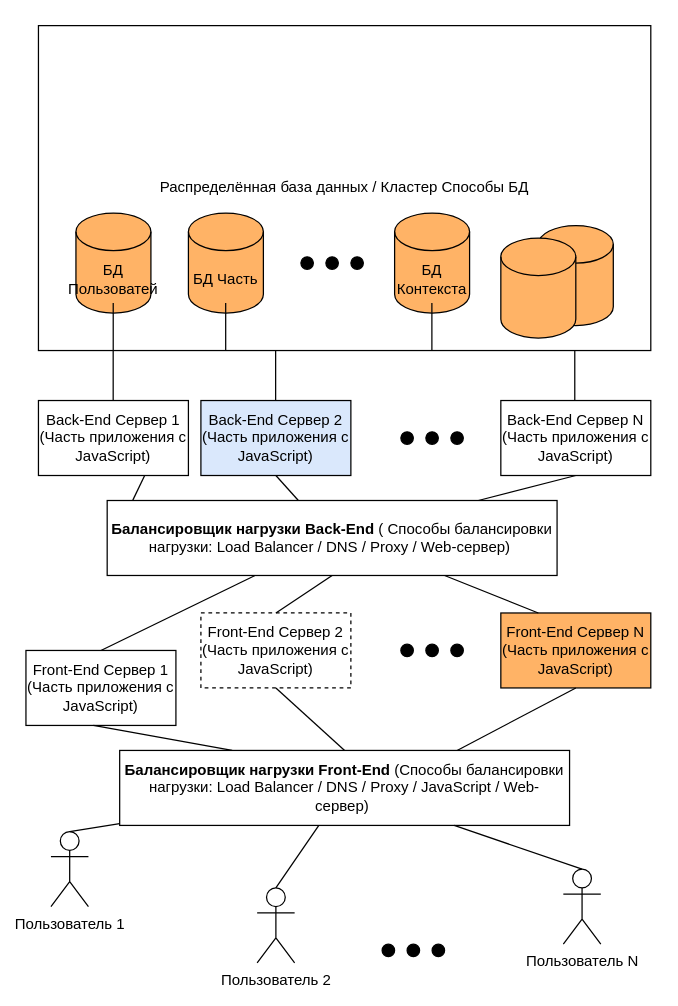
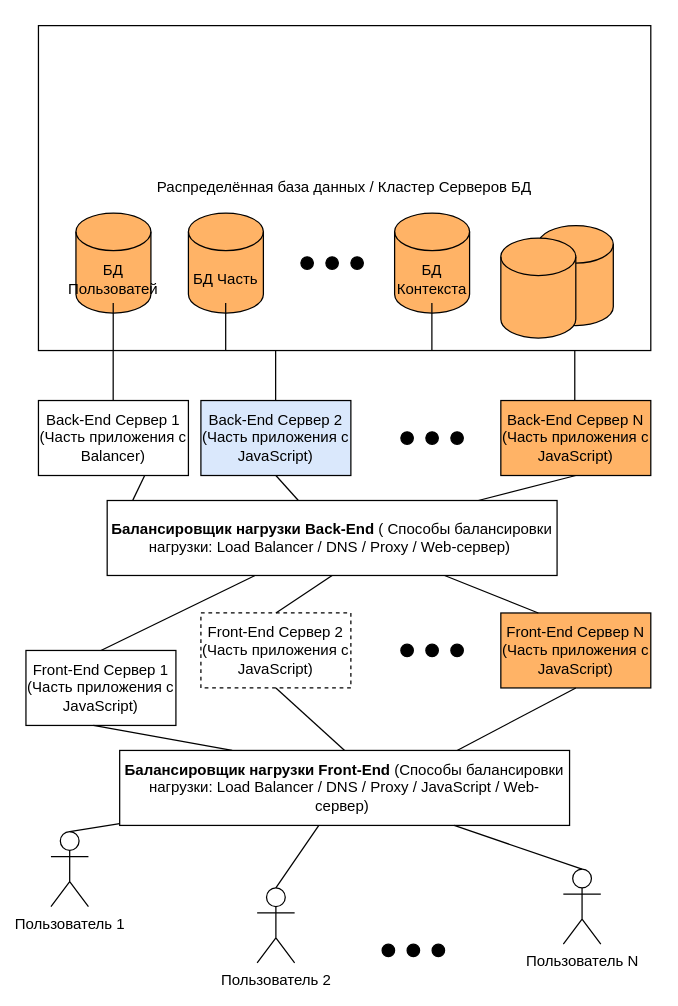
(344, 188) -> (344, 188)
(113, 438) -> (113, 438)
(576, 438) -> (576, 438)
